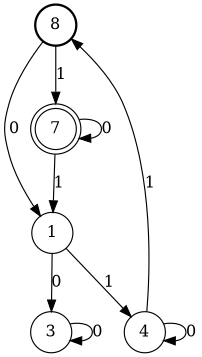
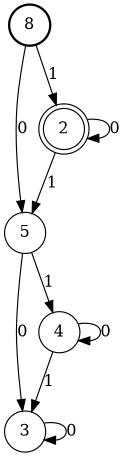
(56, 129) -> (64, 129)
(142, 171) -> (44, 376)
(52, 233) -> (25, 233)
